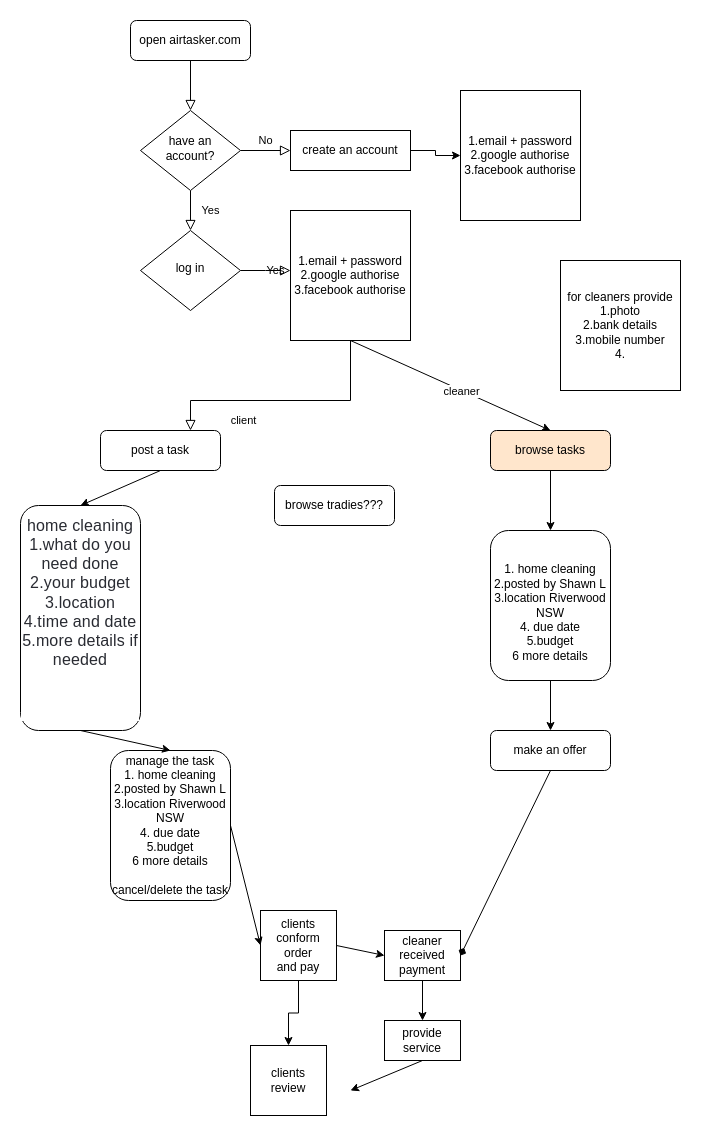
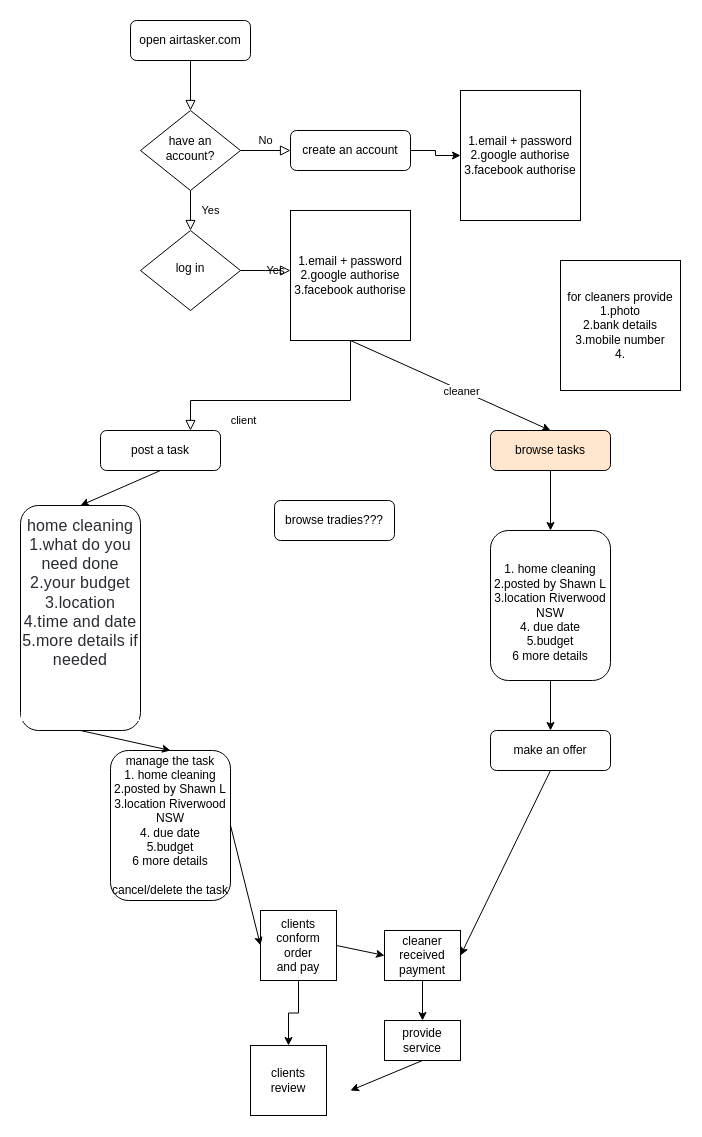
(351, 151) -> (351, 151)
(335, 506) -> (335, 521)
(464, 948) -> (464, 948)
